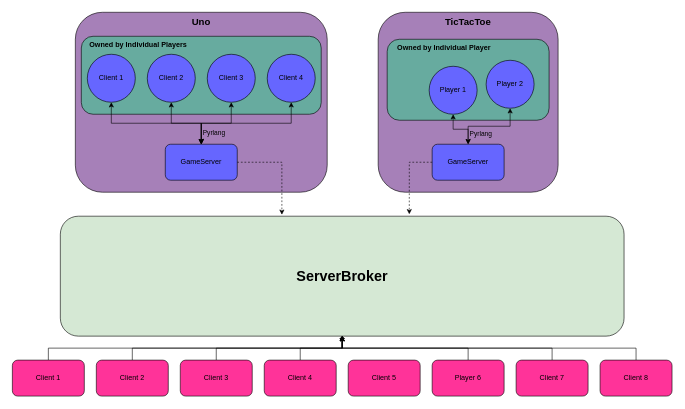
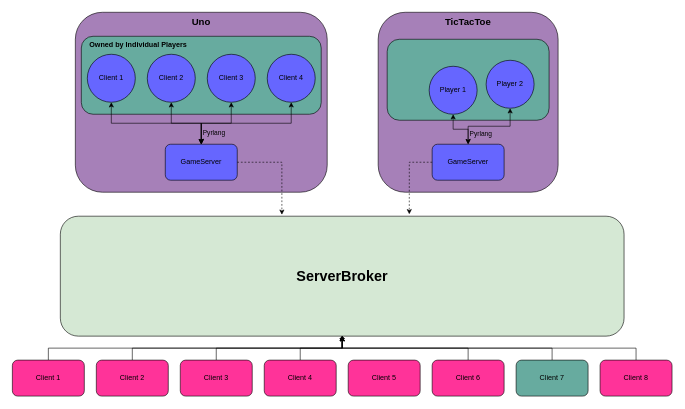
(444, 48) -> none
(468, 378) -> (468, 378)
(552, 378) -> (552, 378)
